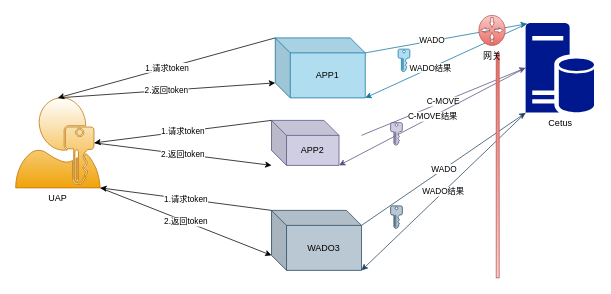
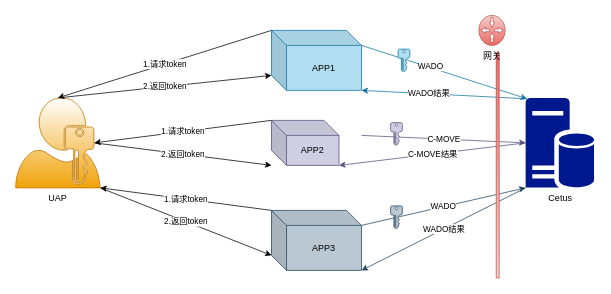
(320, 68) -> (316, 60)
(560, 68) -> (560, 143)
(324, 248) -> (324, 248)
